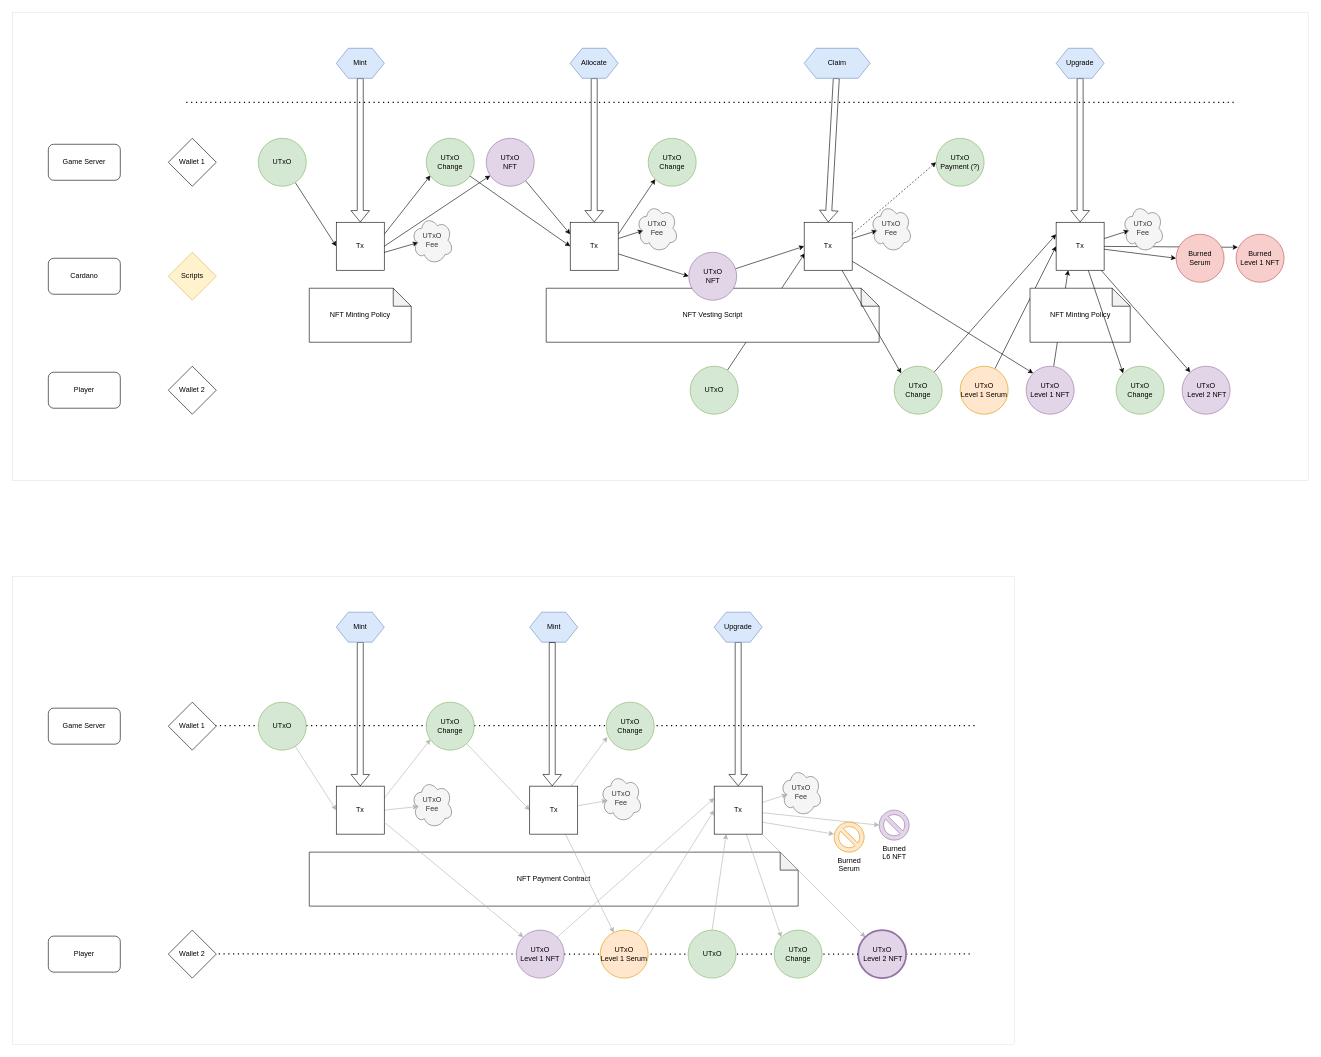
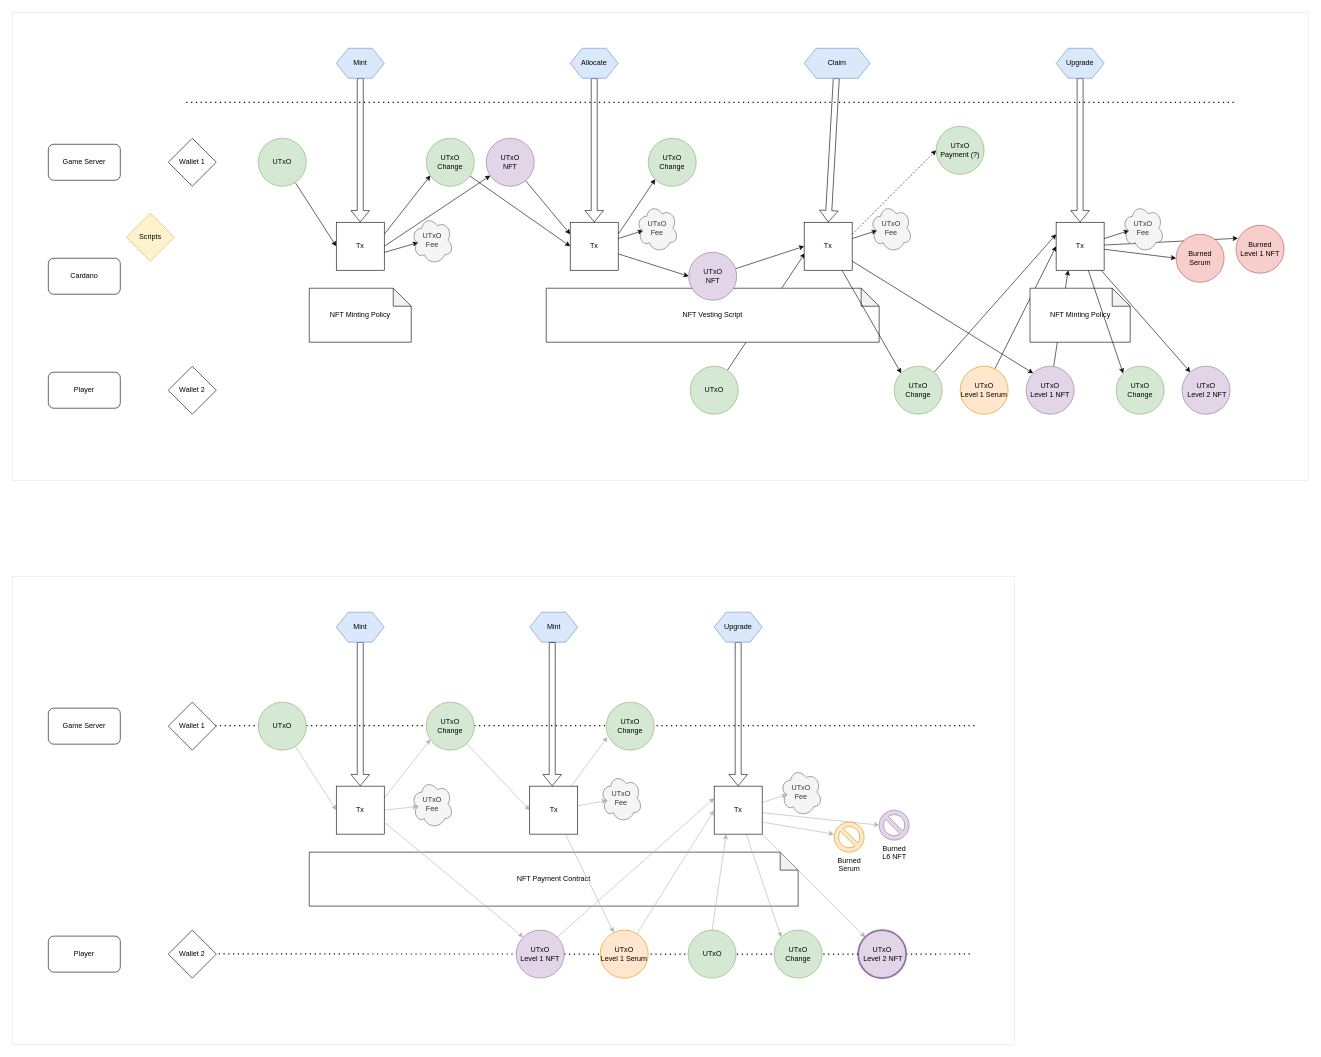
(960, 162) -> (960, 150)
(1260, 258) -> (1260, 249)
(192, 276) -> (150, 237)
